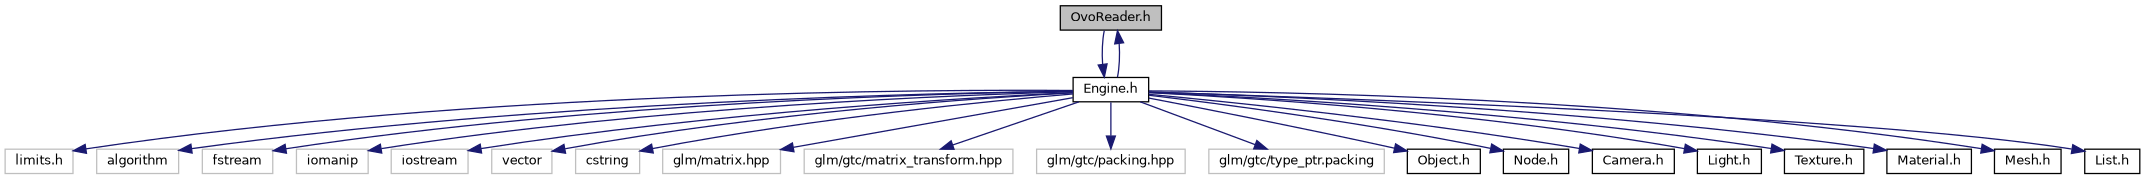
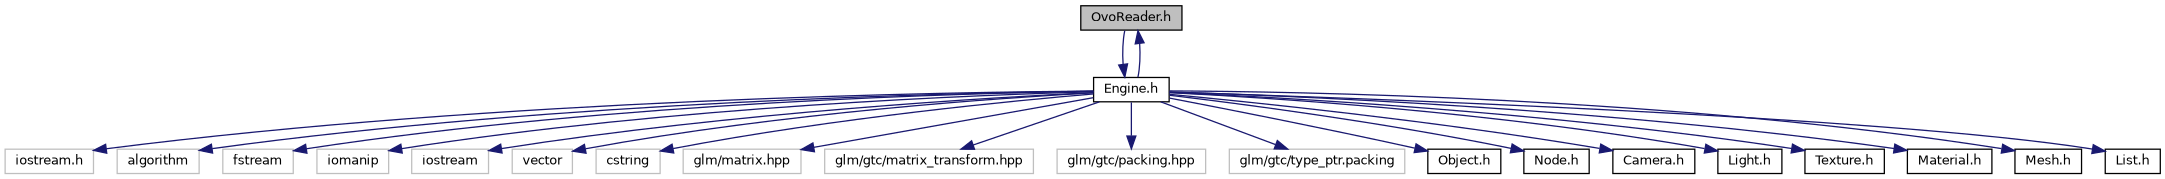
(39, 161) -> (49, 161)
